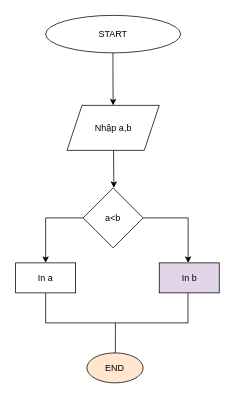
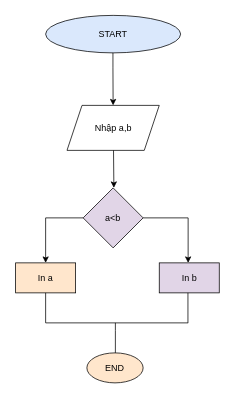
(113, 34) -> (113, 34)
(113, 218) -> (113, 218)
(45, 278) -> (45, 278)
